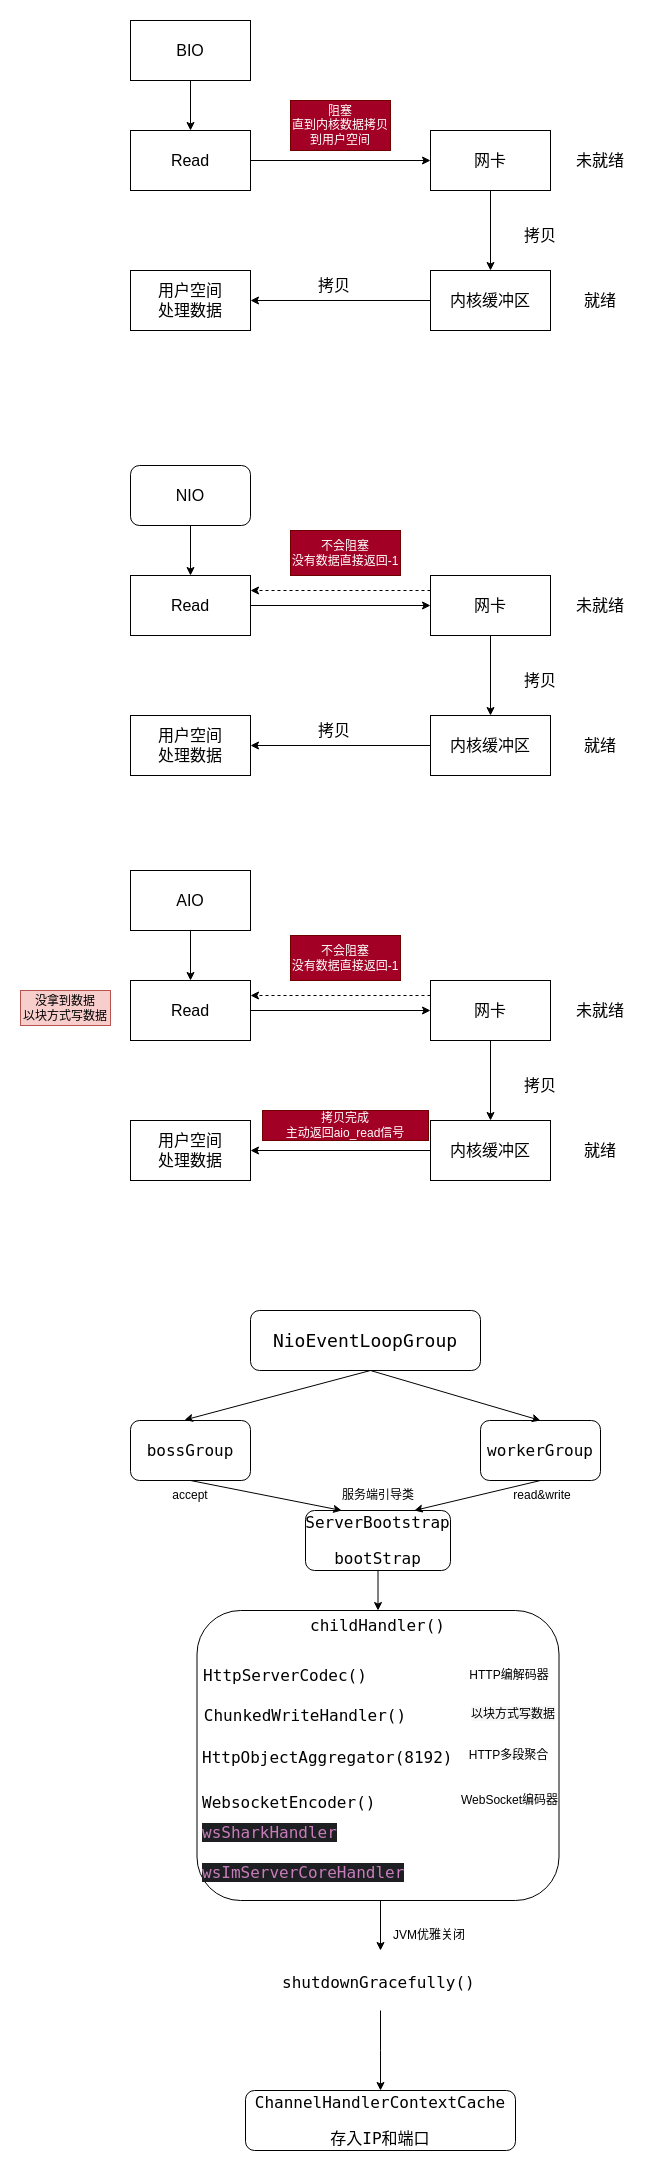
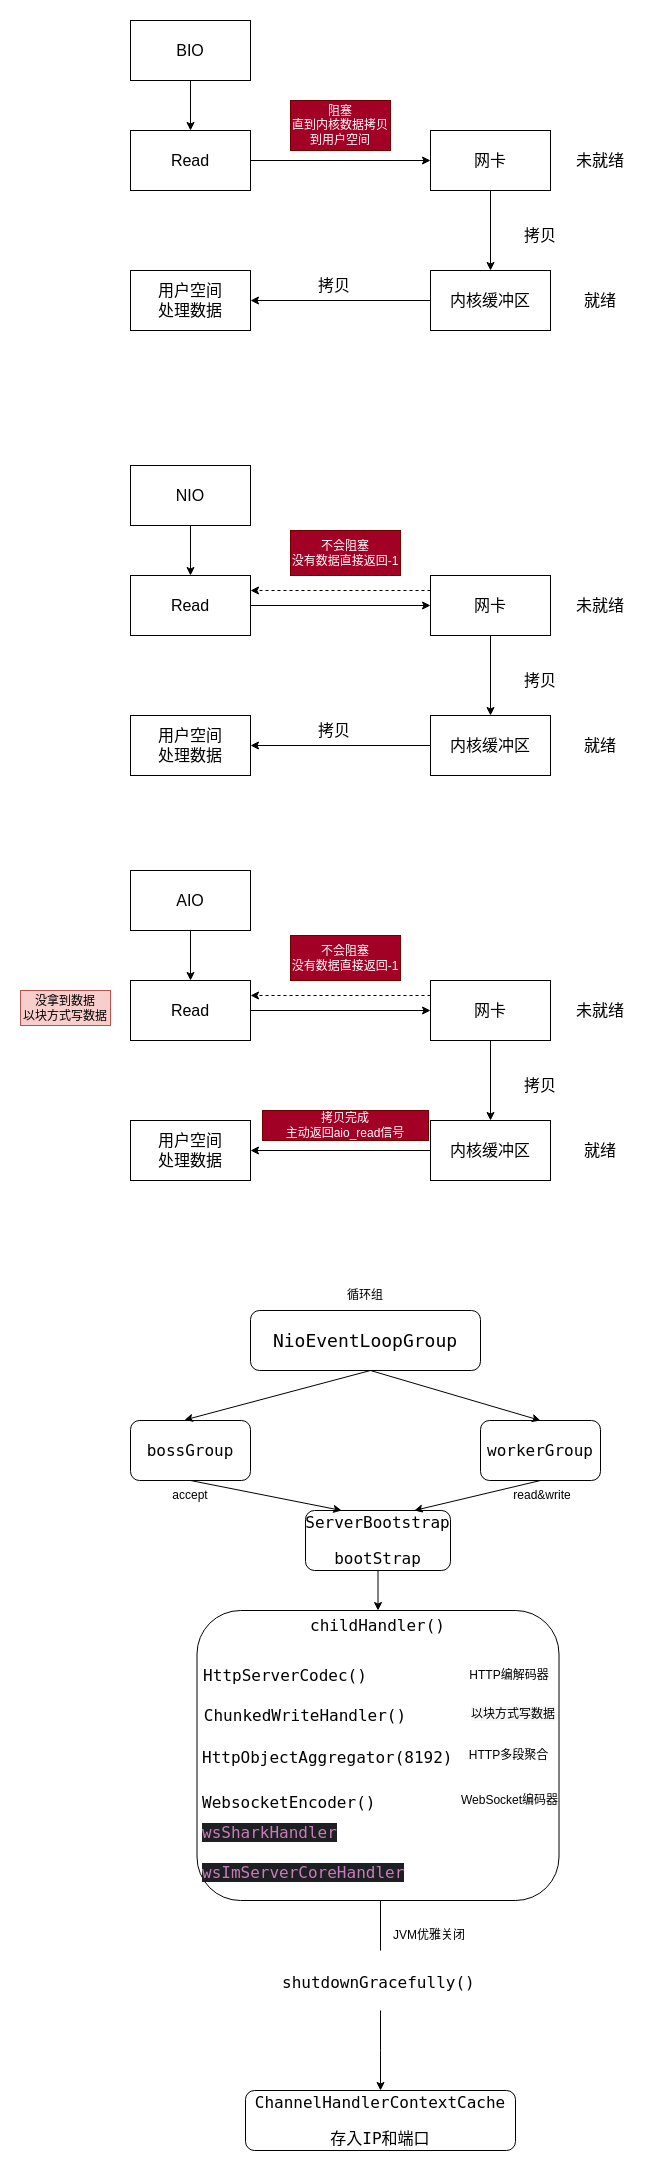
(191, 496) -> (191, 496)
none -> (366, 1296)
(378, 1496) -> none
(381, 1942) -> (381, 1945)
